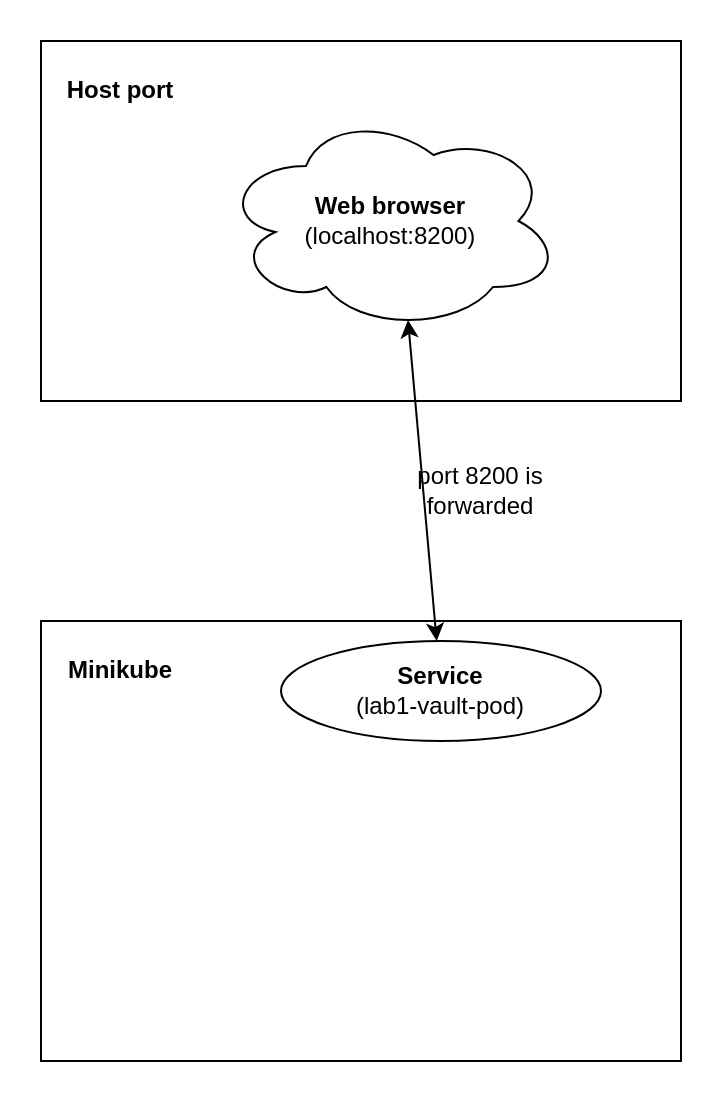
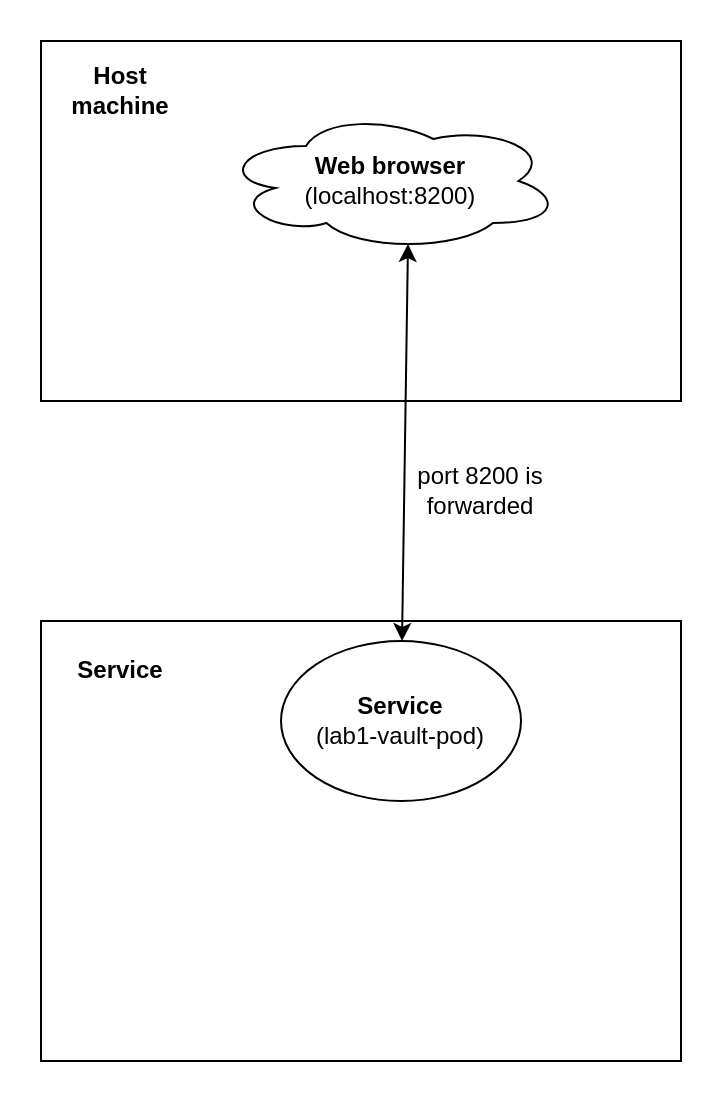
(121, 91) -> (121, 91)
(391, 221) -> (391, 181)
(121, 671) -> (121, 671)
(441, 691) -> (401, 721)
